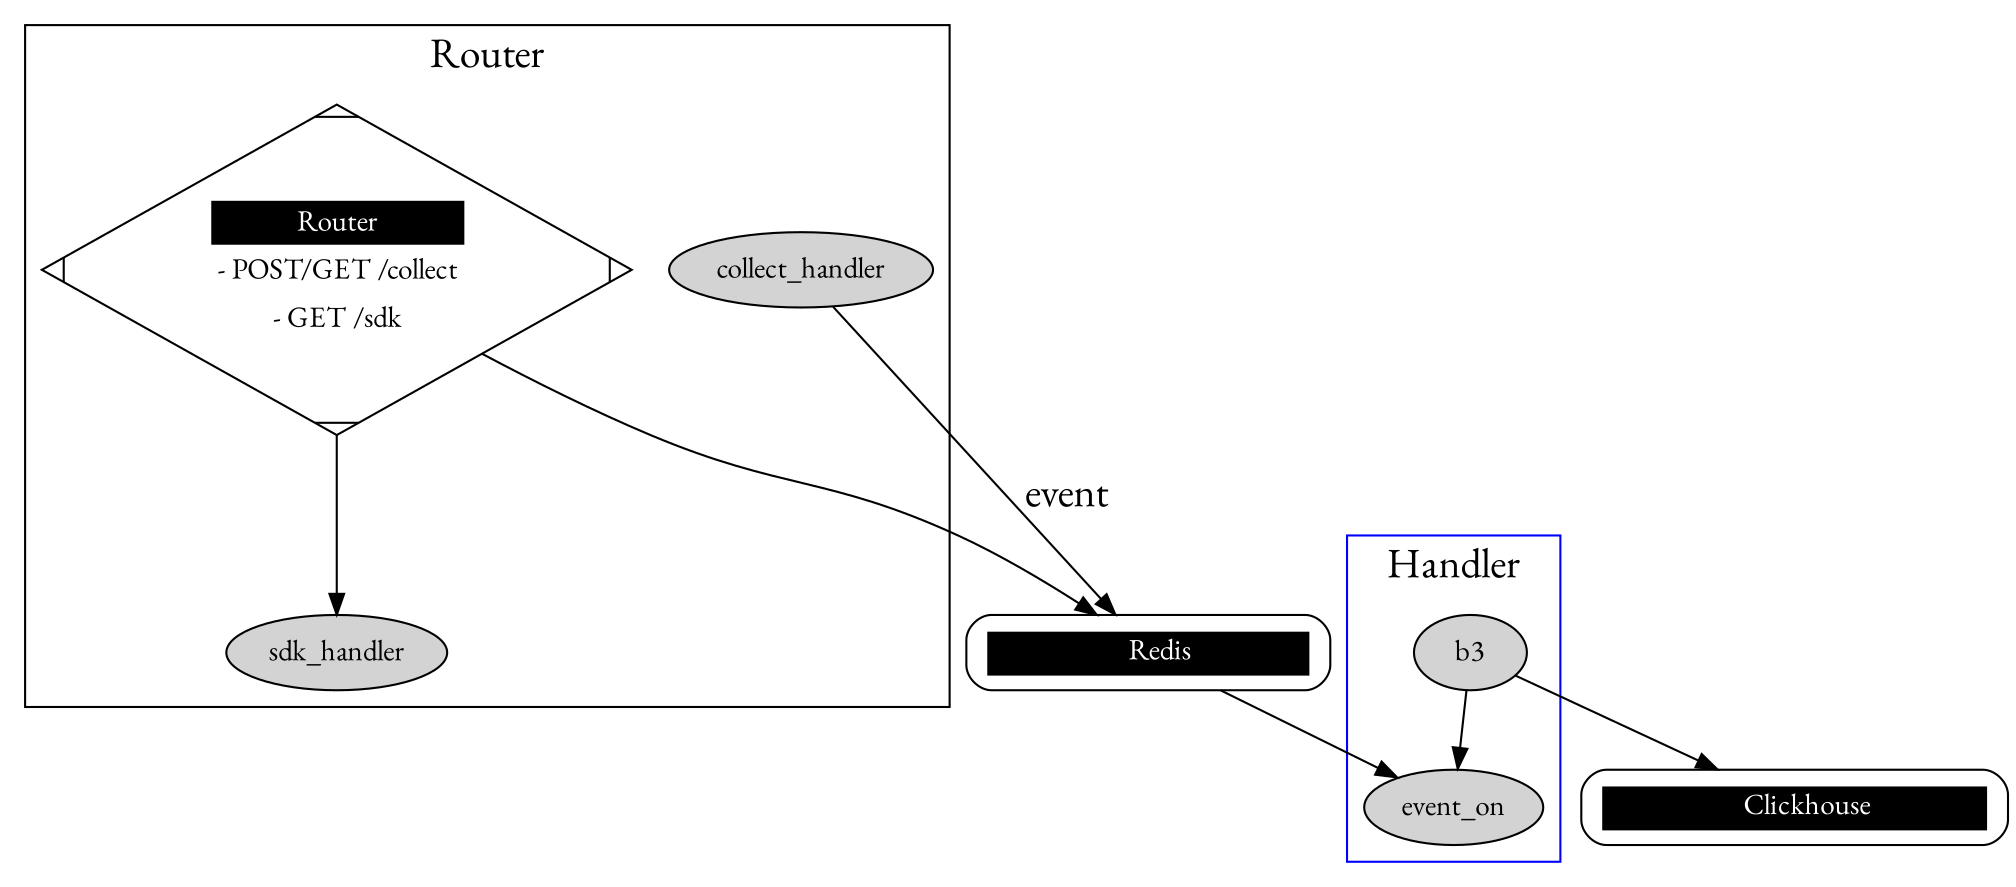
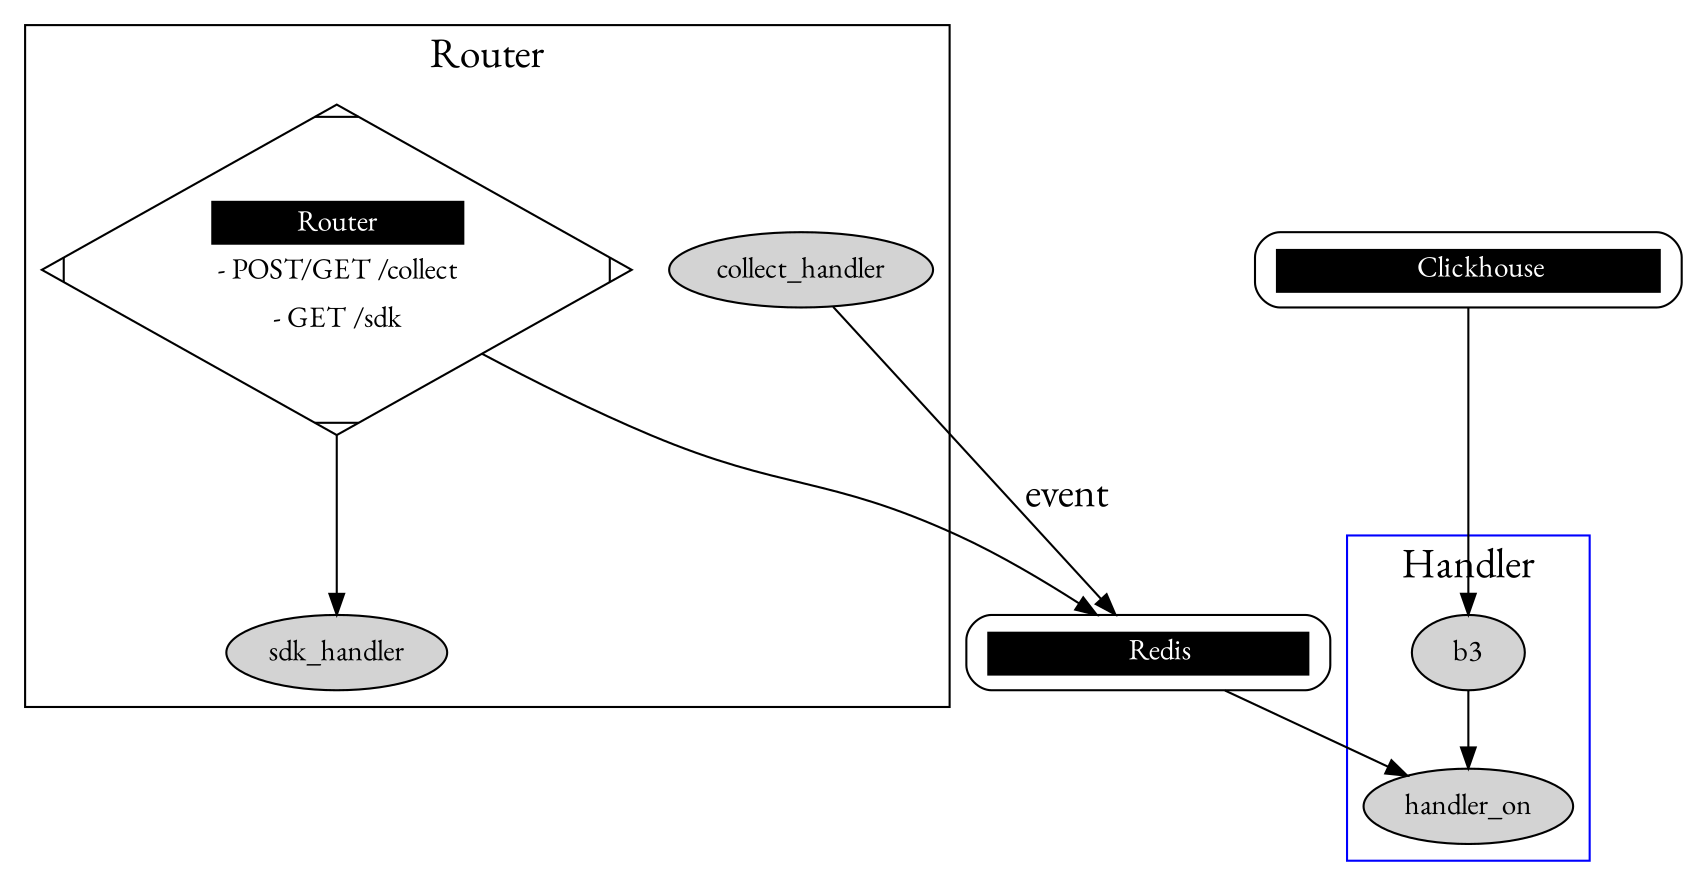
(1607, 718) -> (1468, 450)
(1454, 807) -> (1468, 806)
